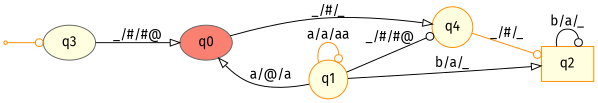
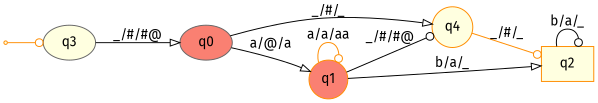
(328, 79) -> (328, 79)
(264, 86) -> (267, 56)
